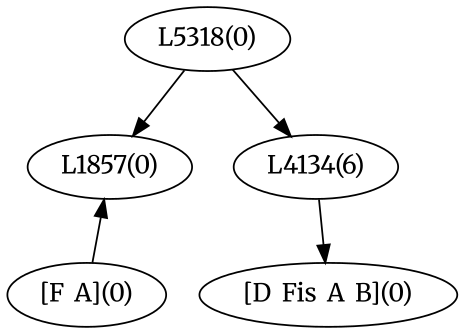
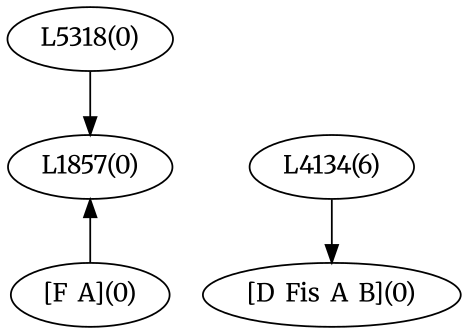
(256, 96) -> none
